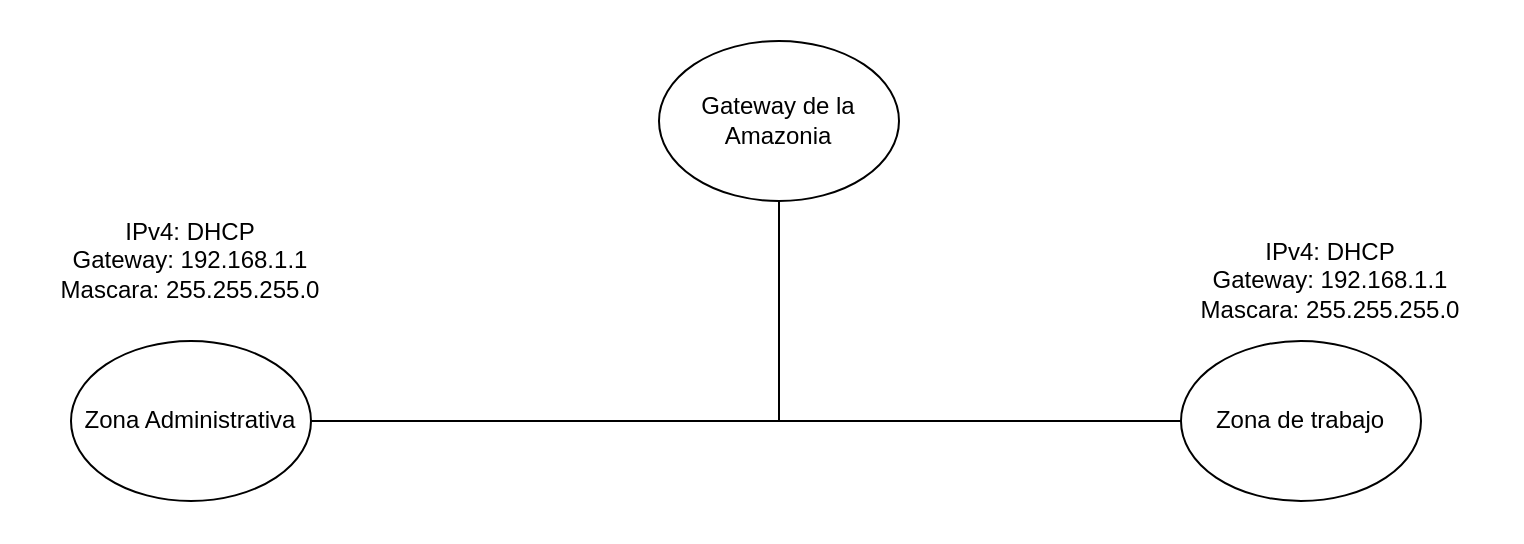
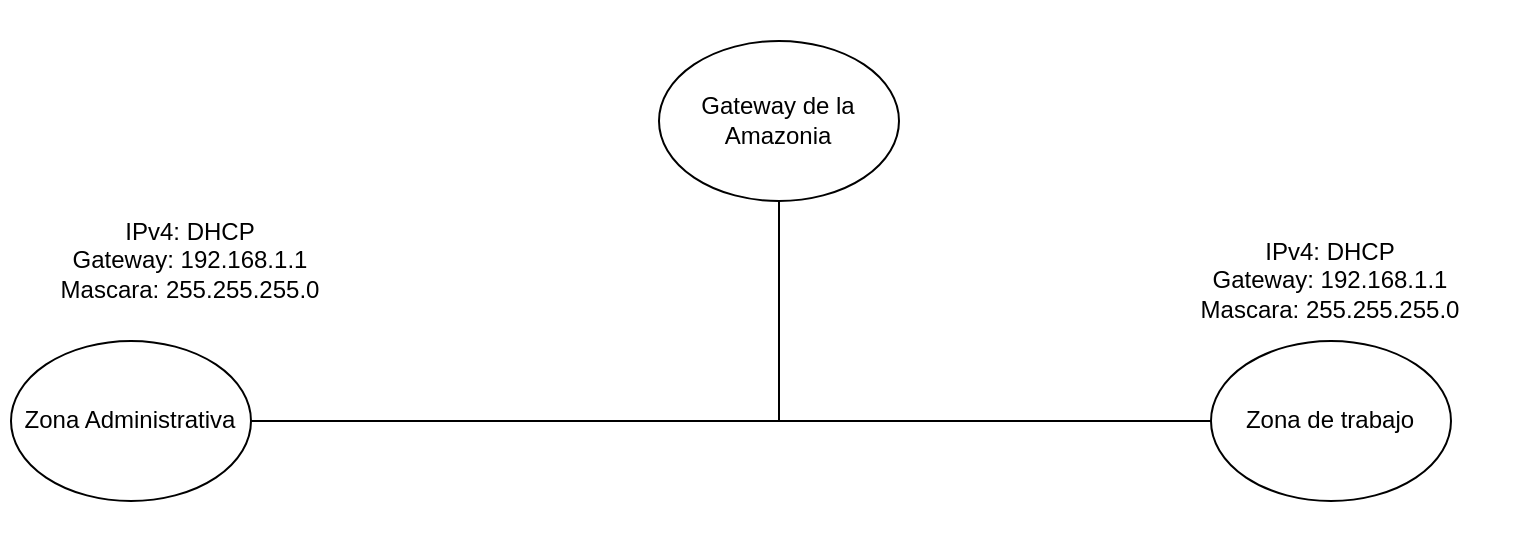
(191, 421) -> (131, 421)
(1301, 421) -> (1331, 421)
